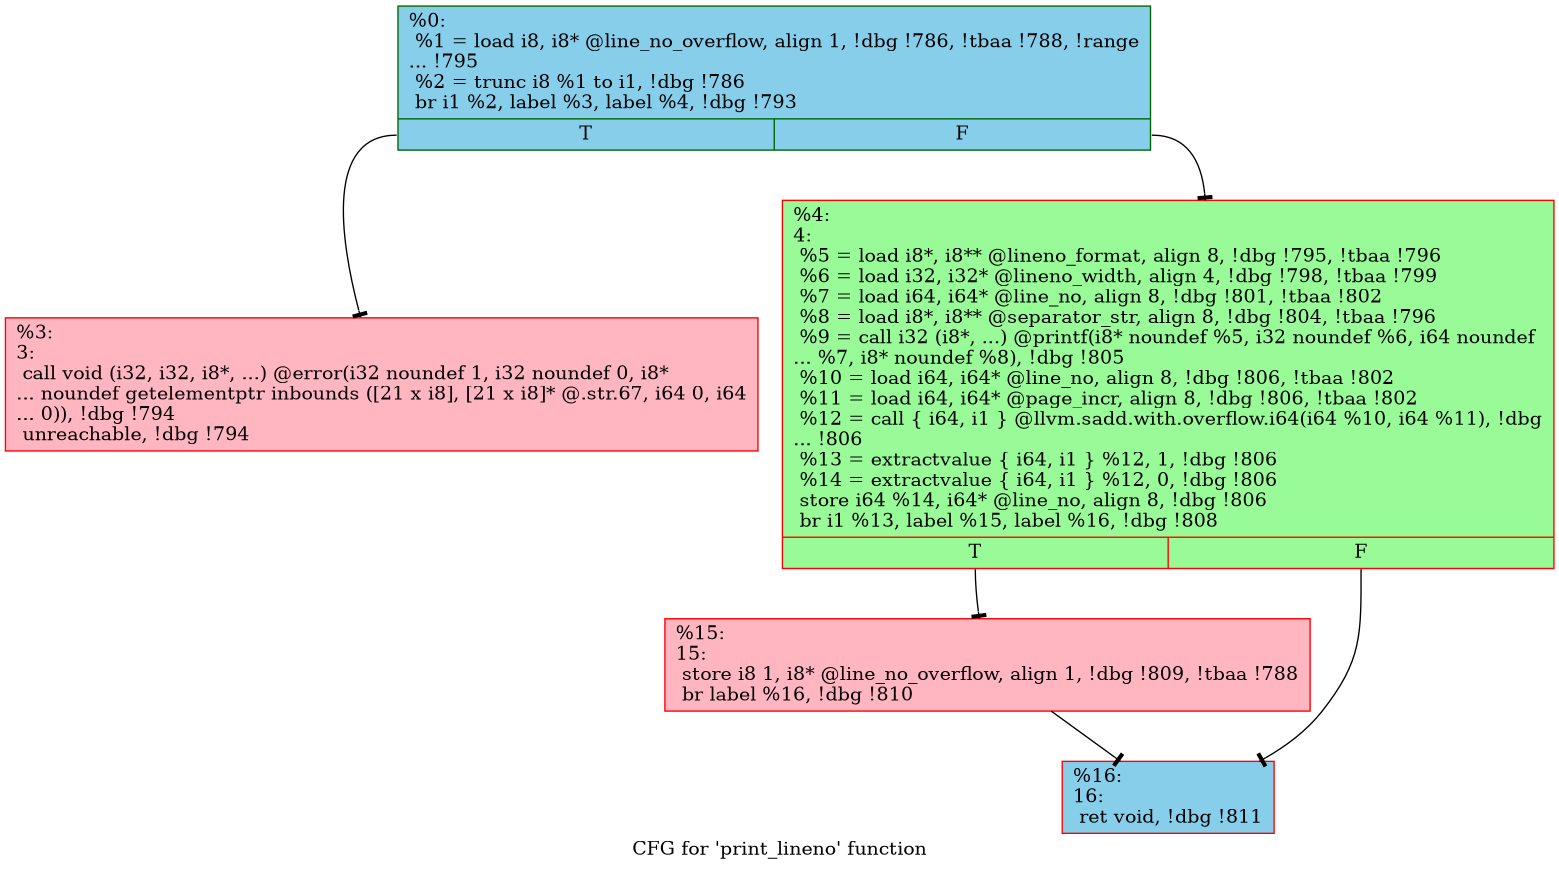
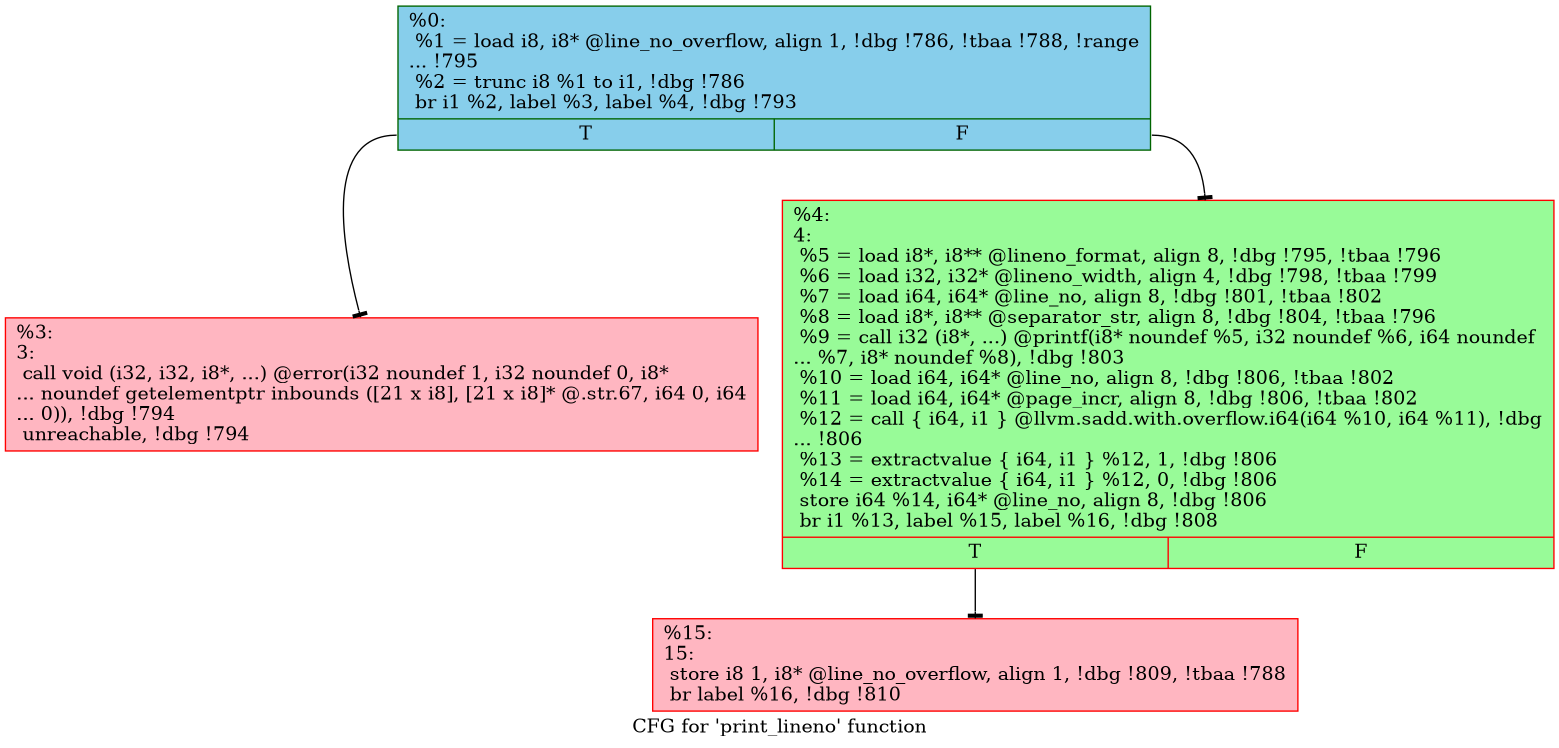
(959, 358) -> (959, 358)
(1168, 797) -> none
